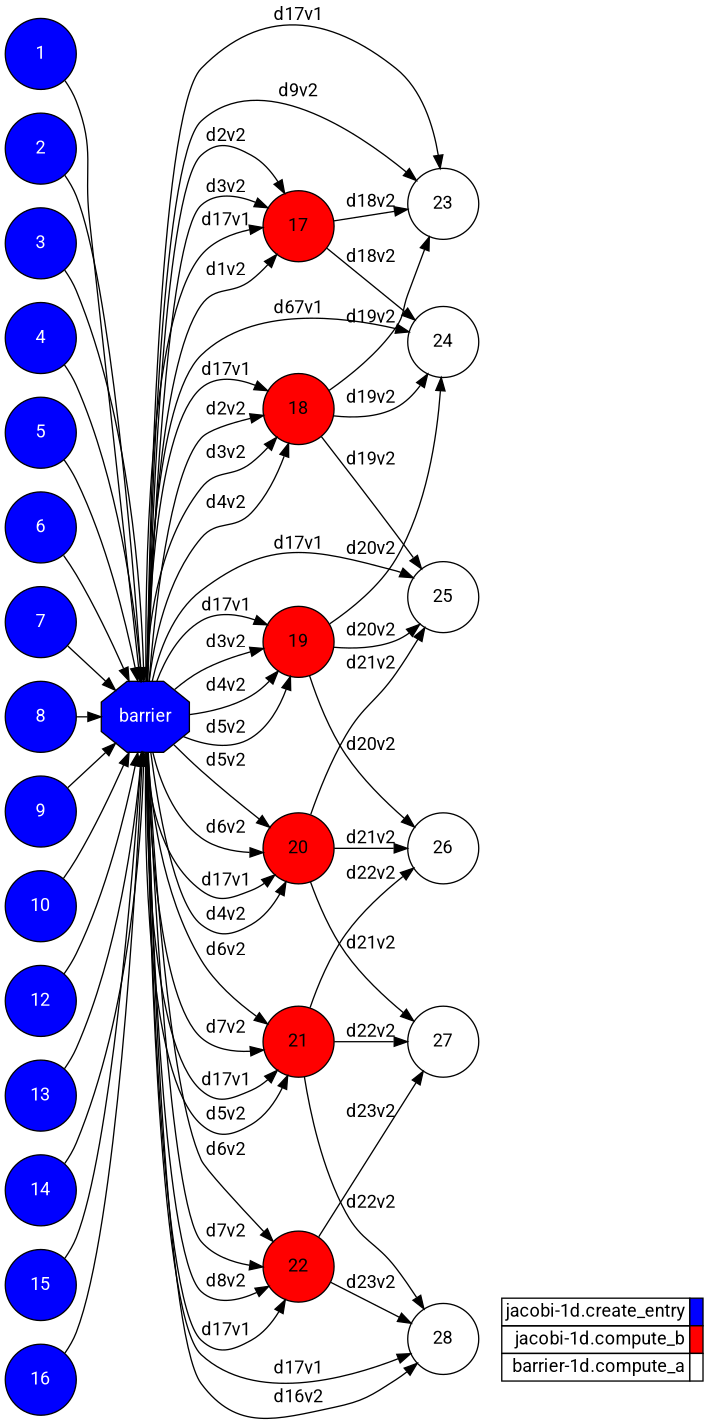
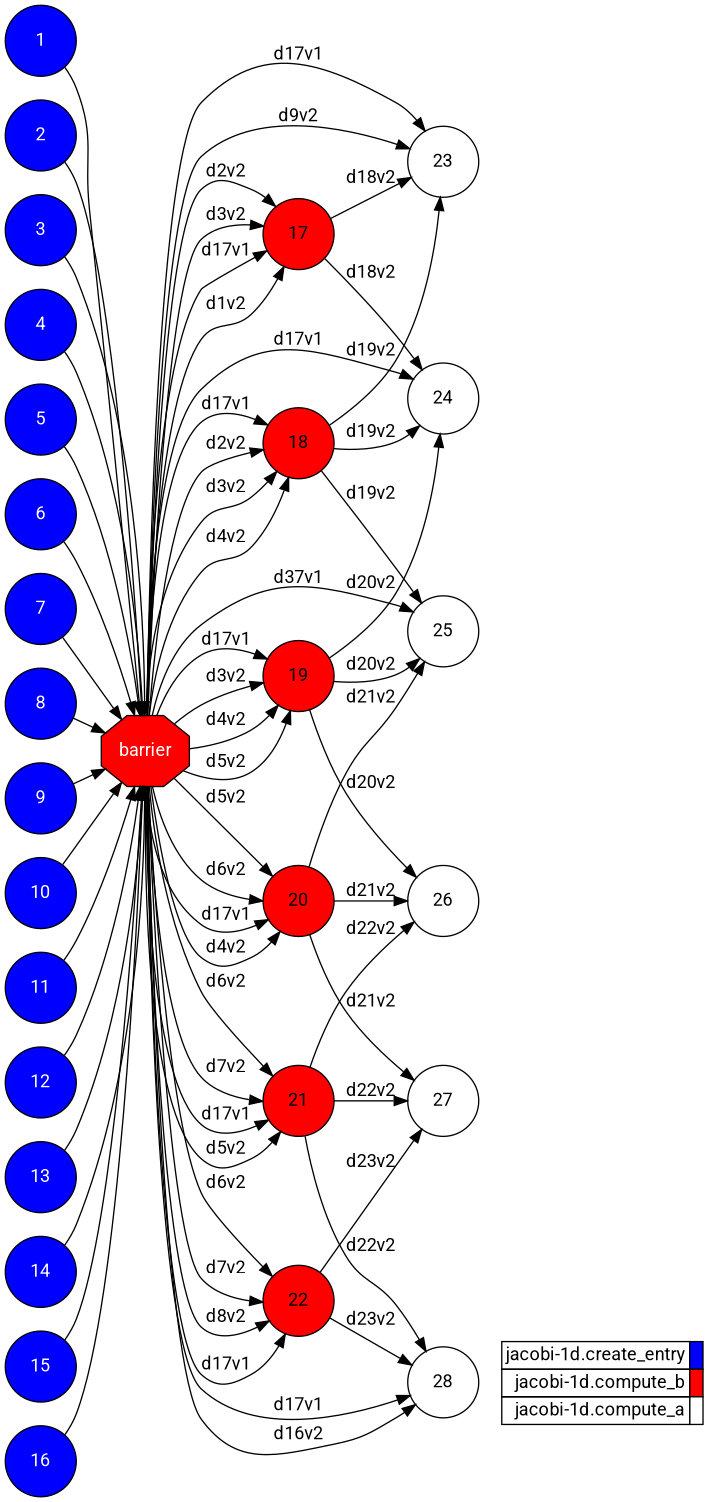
(299, 308) -> (299, 340)
(299, 544) -> (299, 578)
(145, 717) -> (145, 751)
none -> (41, 988)
(599, 1367) -> (600, 1410)
